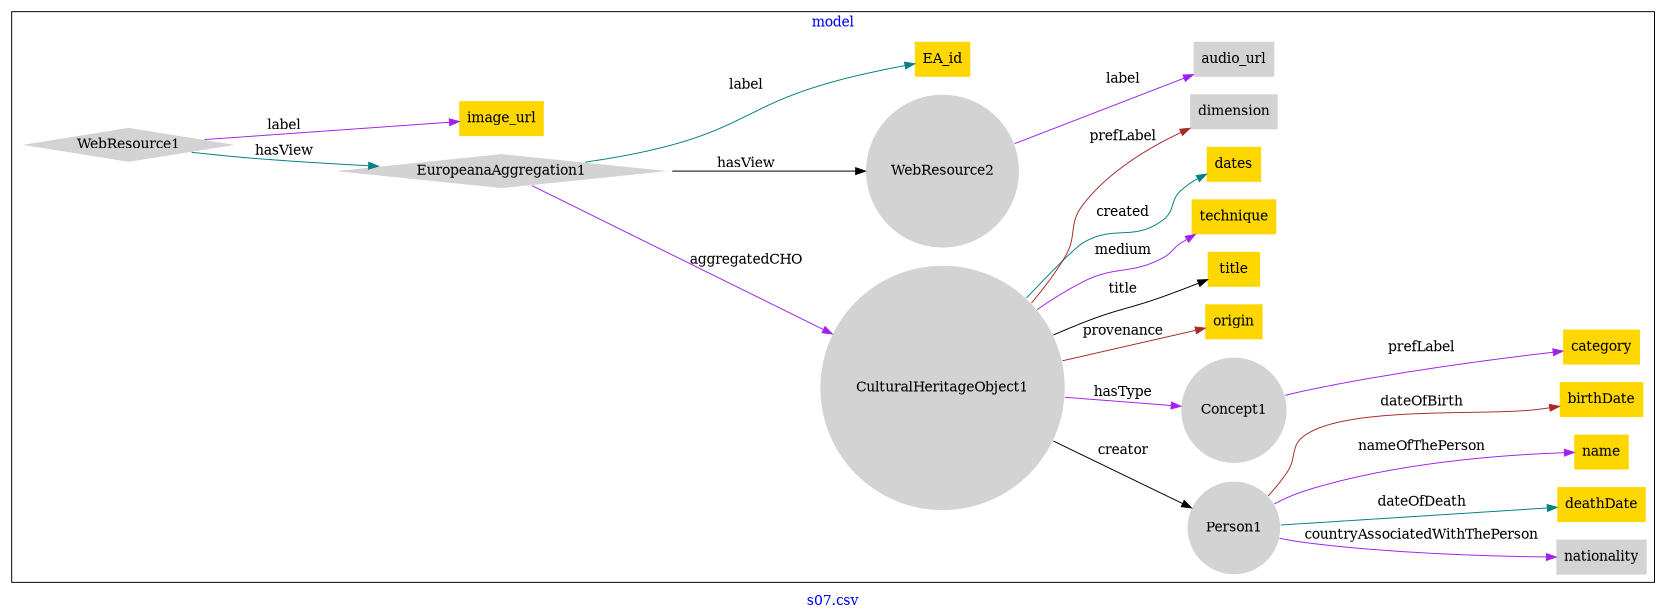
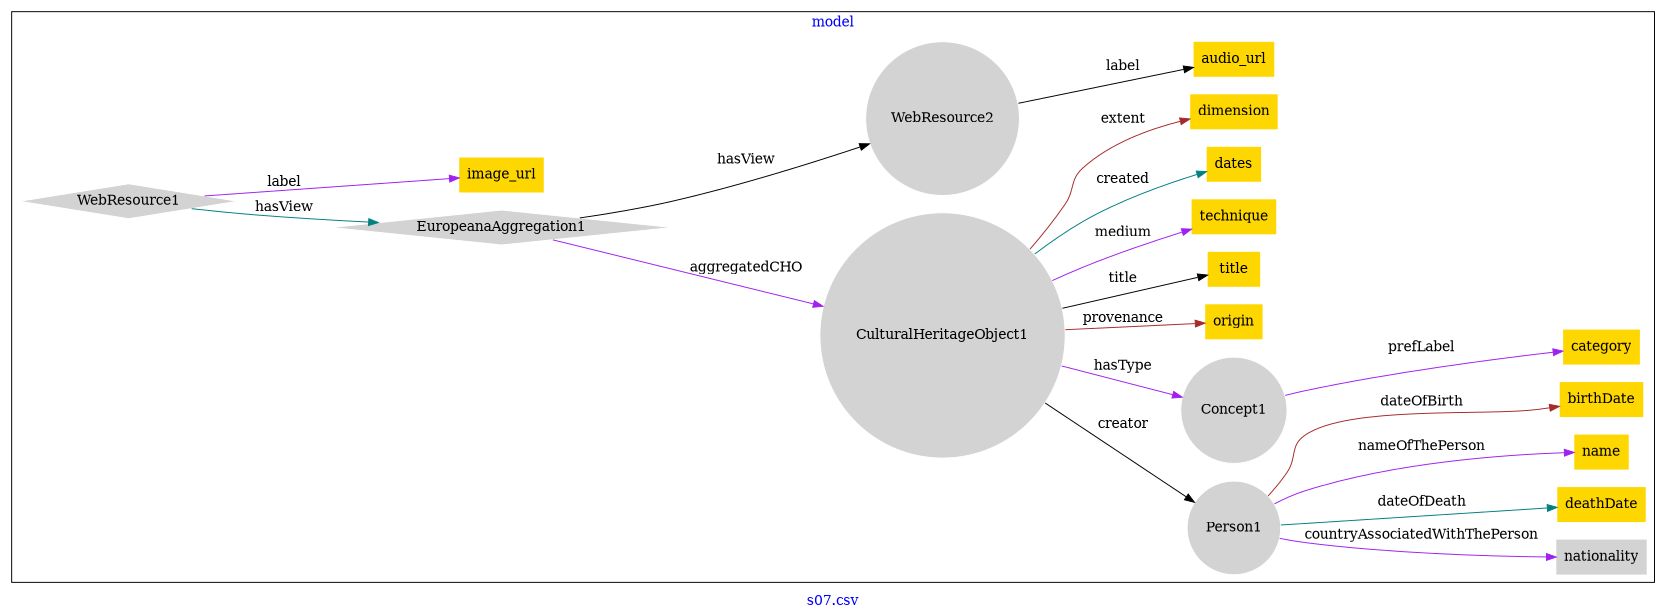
(943, 59) -> none
(1234, 59) -> (1234, 59)
(1099, 111) -> (1101, 86)
(1234, 112) -> (1234, 112)
(1123, 137) -> (1123, 119)
